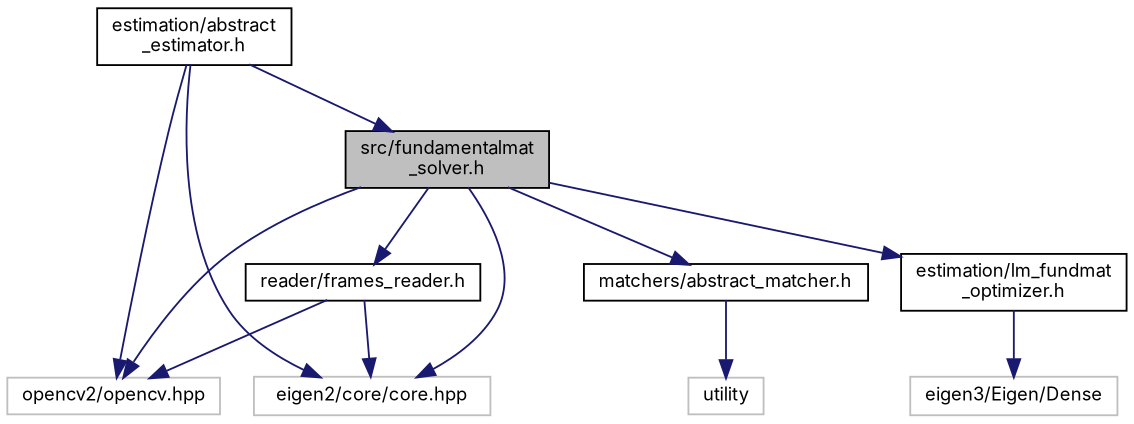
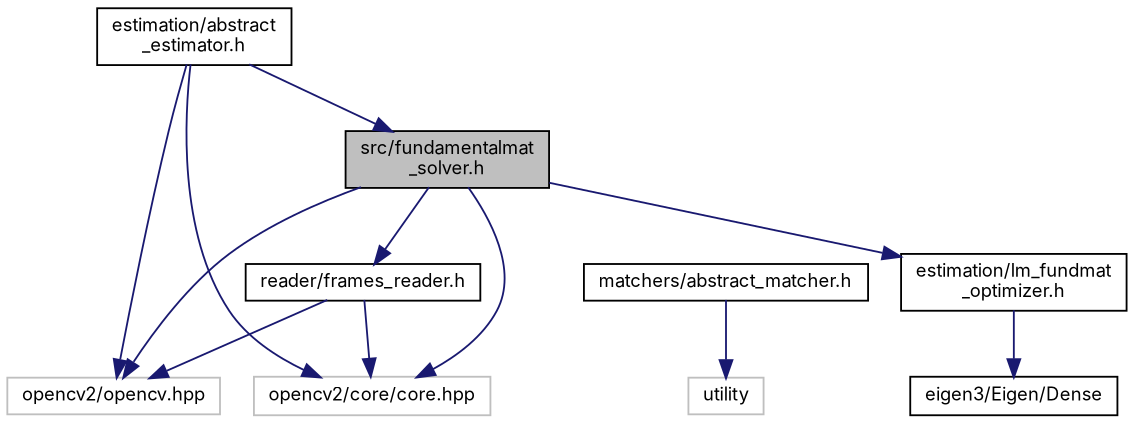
(590, 222) -> none
(372, 396) -> (372, 396)
(1014, 396) -> (1014, 396)
